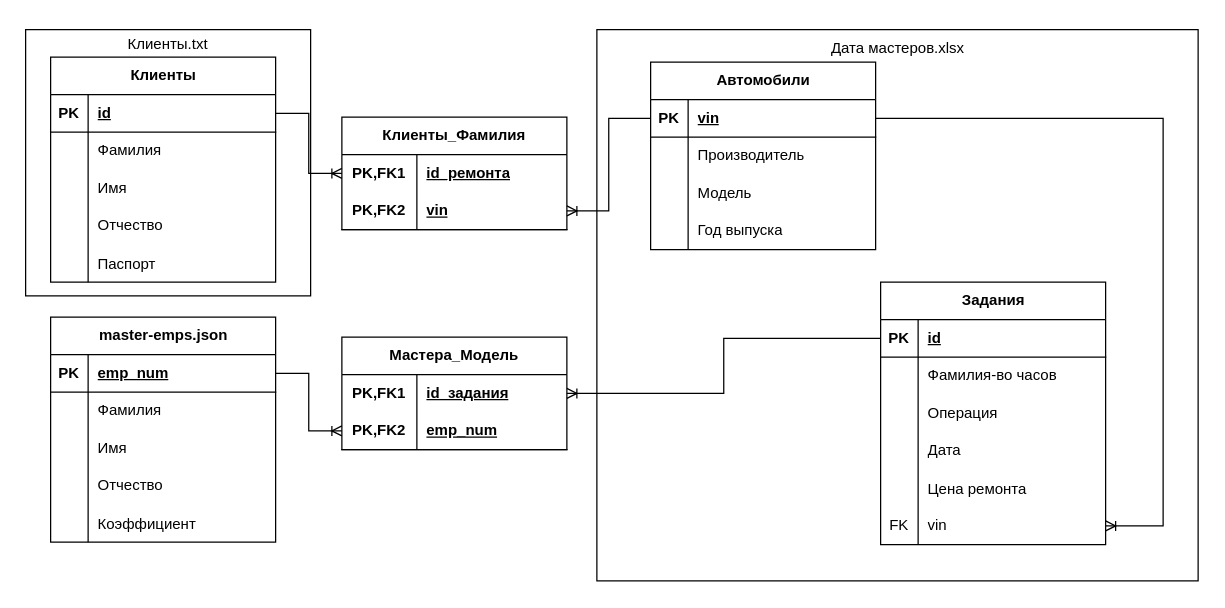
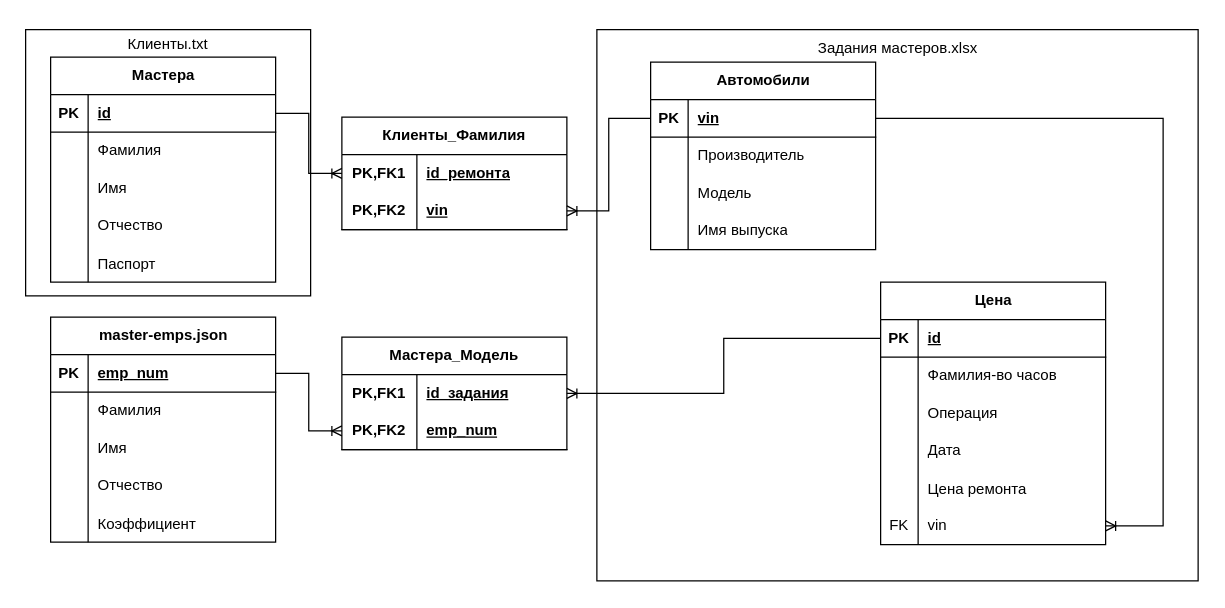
(898, 48) -> (898, 48)
(164, 76) -> (164, 76)
(742, 231) -> (742, 231)
(994, 301) -> (994, 301)
